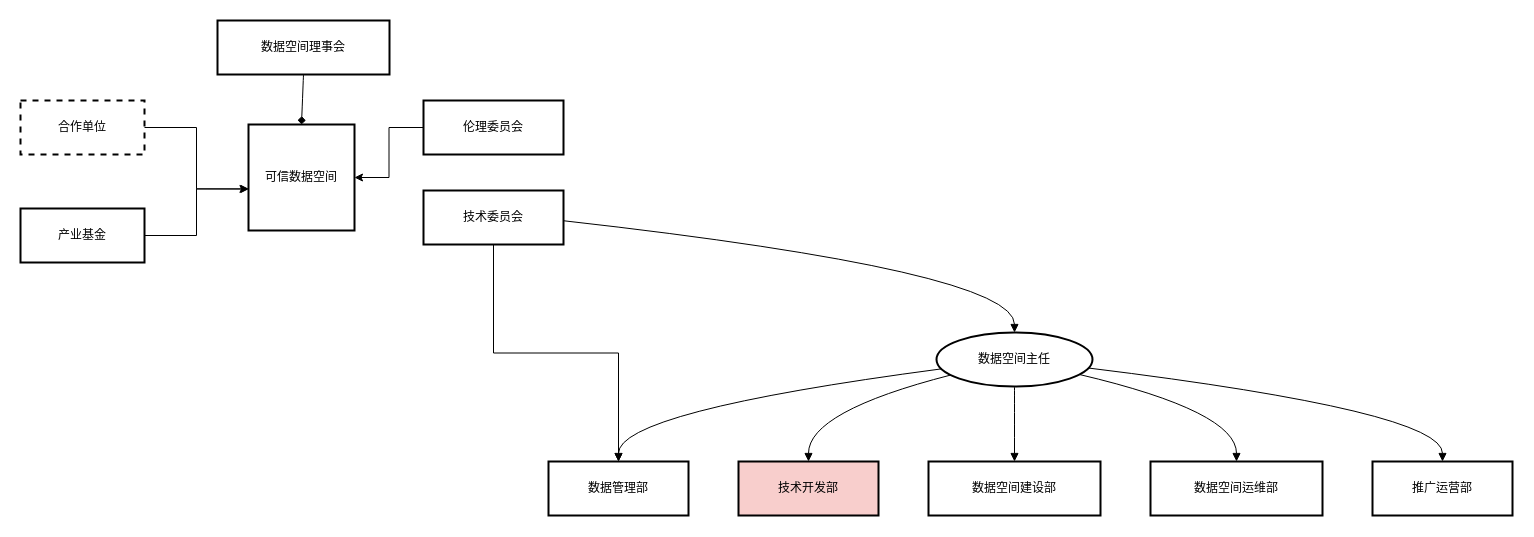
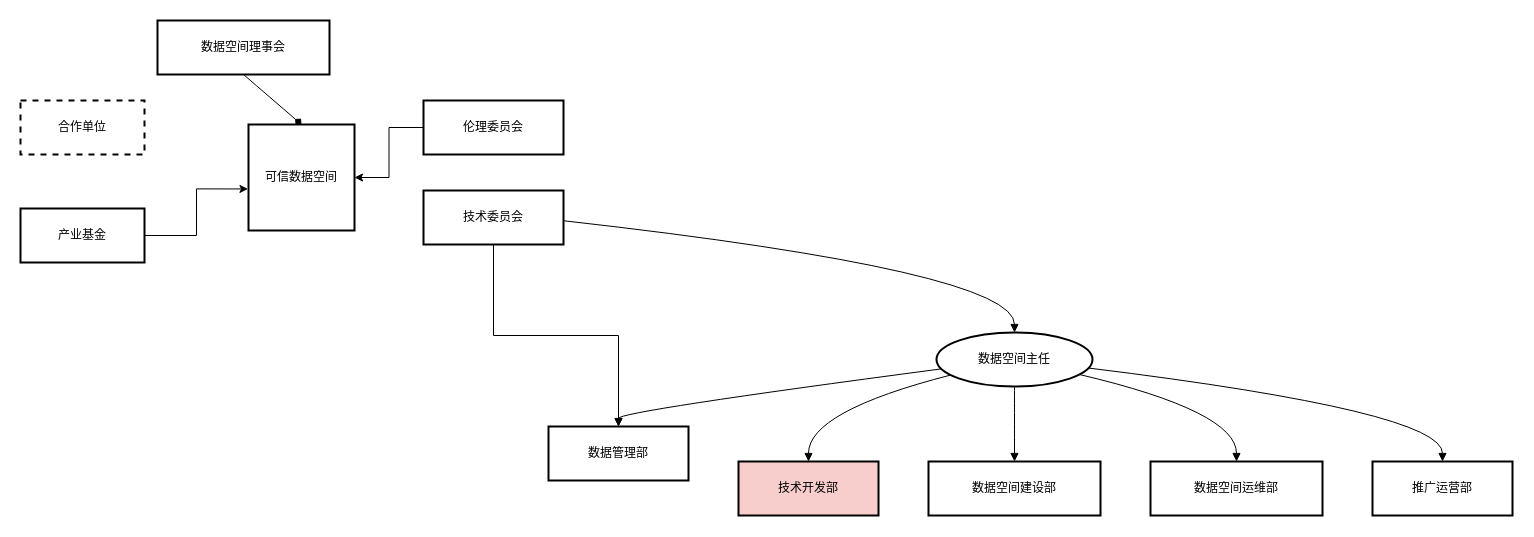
(304, 48) -> (244, 48)
(197, 131) -> none
(619, 489) -> (619, 454)
